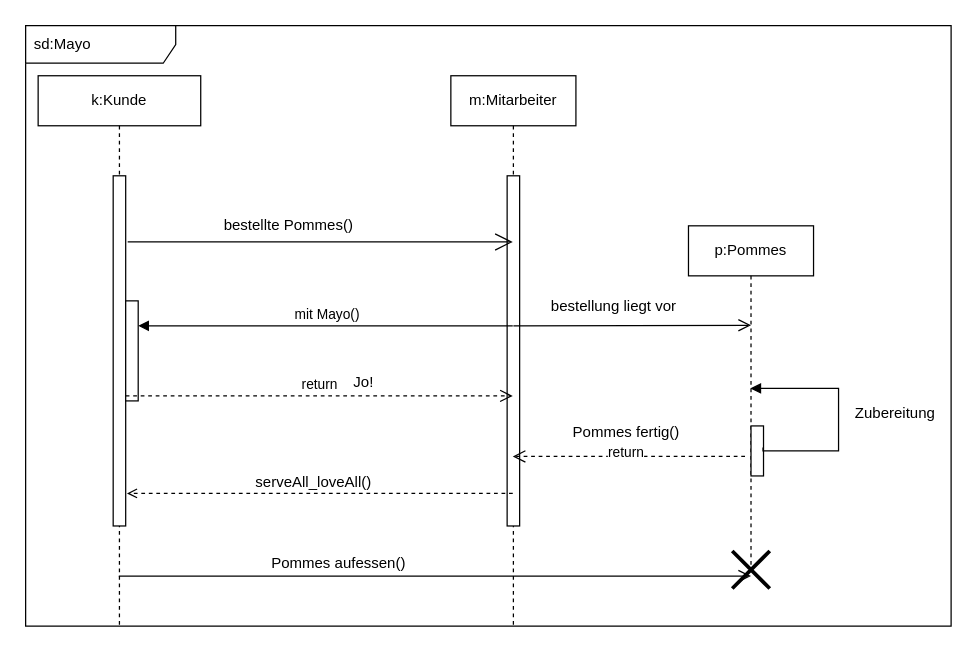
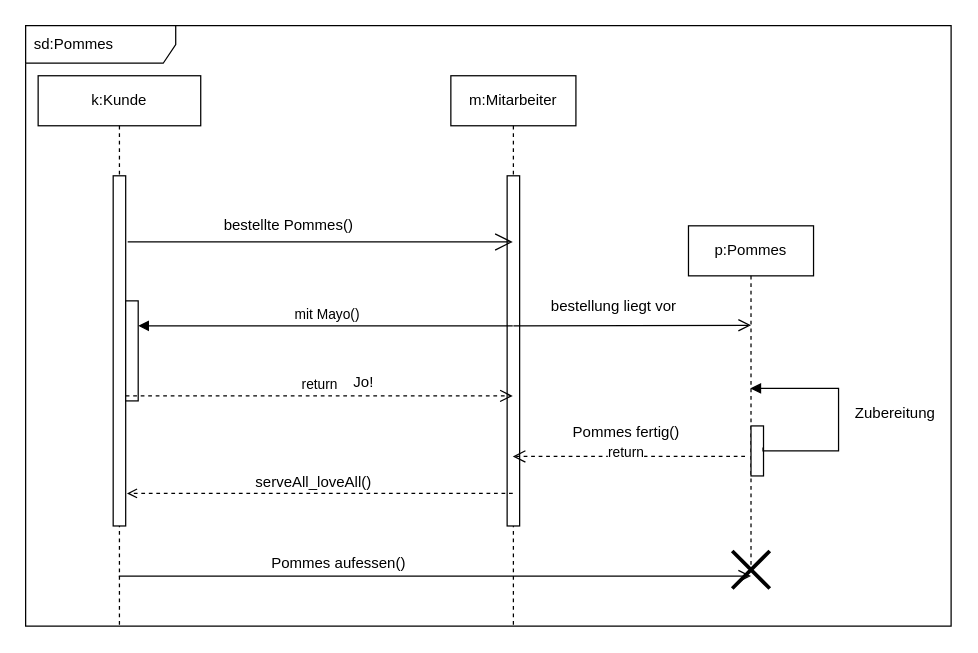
(62, 44) -> (70, 44)
